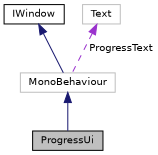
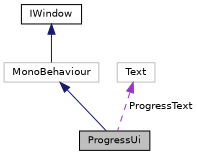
(82, 53) -> (124, 112)
